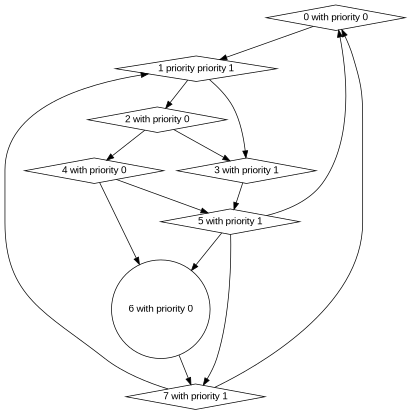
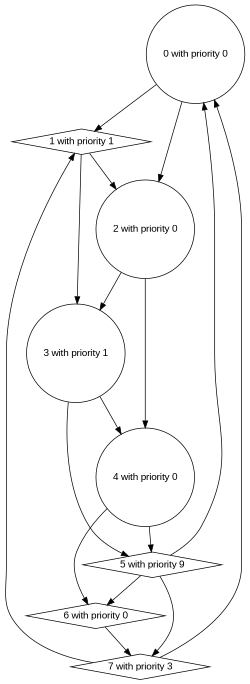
(336, 18) -> (196, 54)
(196, 69) -> (82, 142)
(157, 120) -> (145, 229)
none -> (171, 138)
(94, 171) -> (145, 477)
(246, 171) -> (76, 353)
(230, 222) -> (152, 565)
(161, 309) -> (96, 616)
(196, 397) -> (140, 667)
none -> (109, 412)
